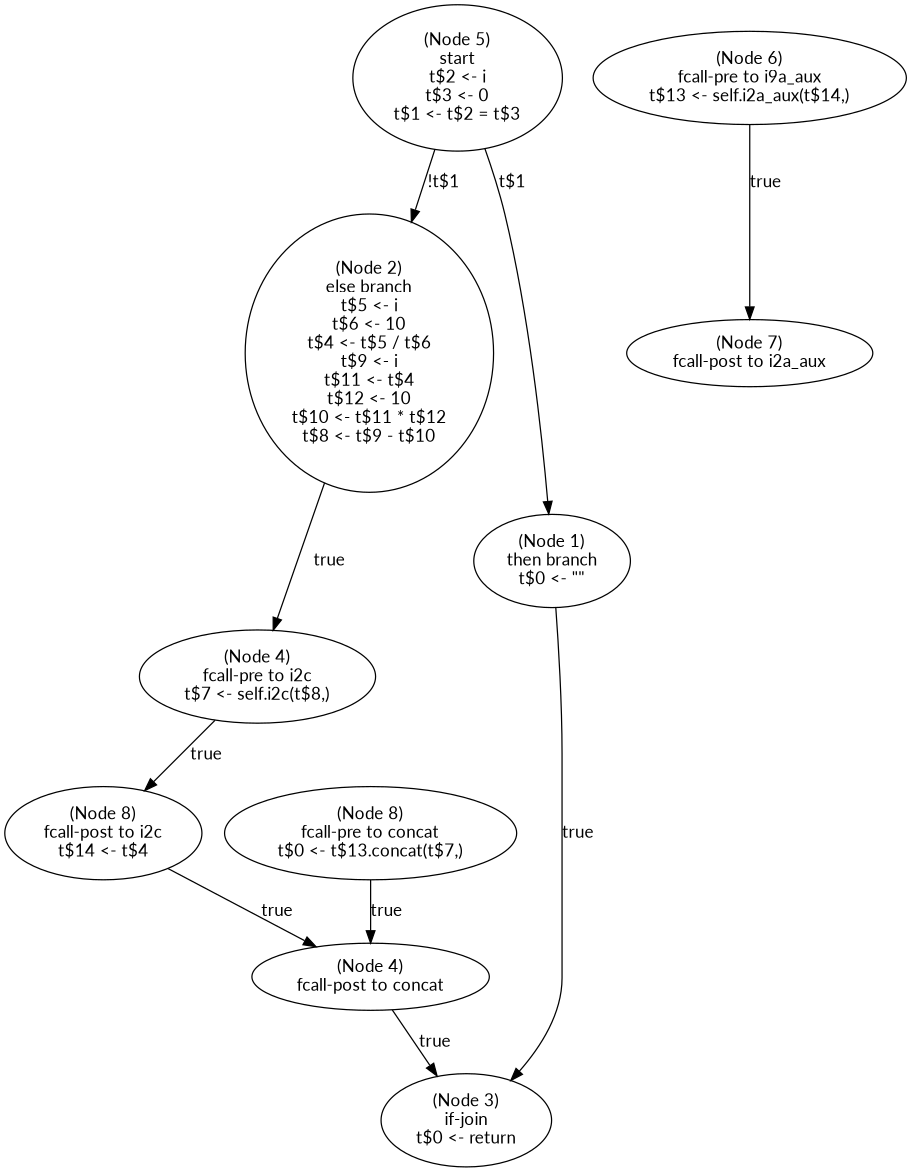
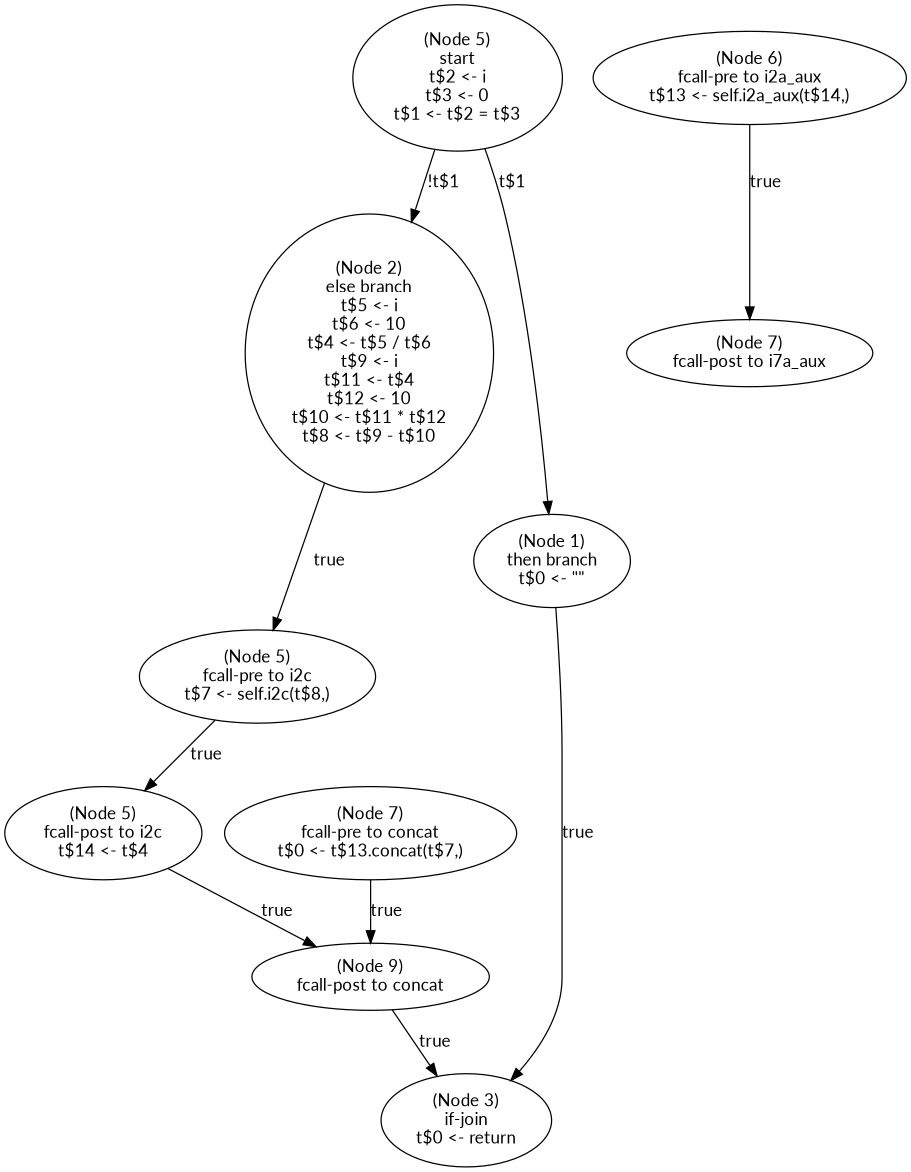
(750, 78) -> (750, 78)
(750, 353) -> (750, 353)
(257, 677) -> (257, 677)
(103, 833) -> (103, 833)
(371, 833) -> (371, 833)
(371, 977) -> (371, 977)
